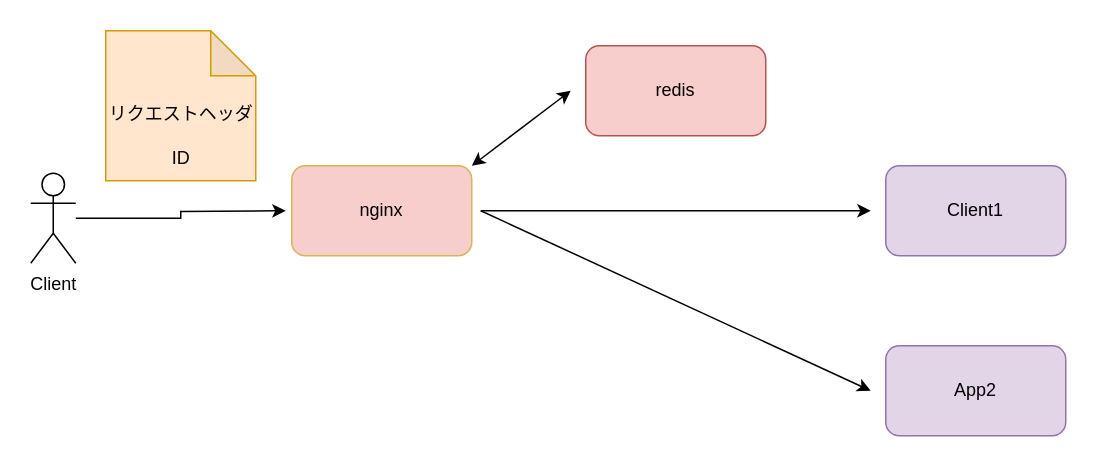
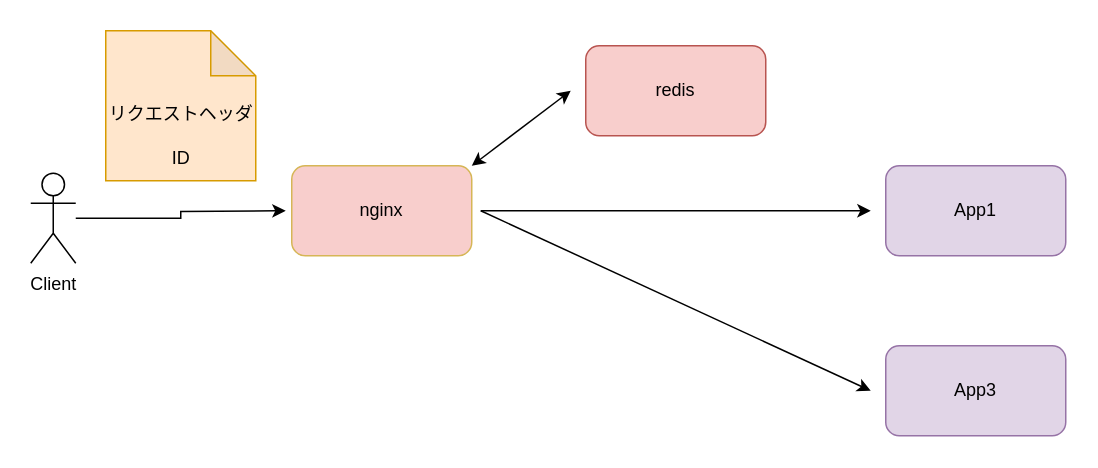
(976, 211) -> (976, 211)
(976, 391) -> (976, 391)
